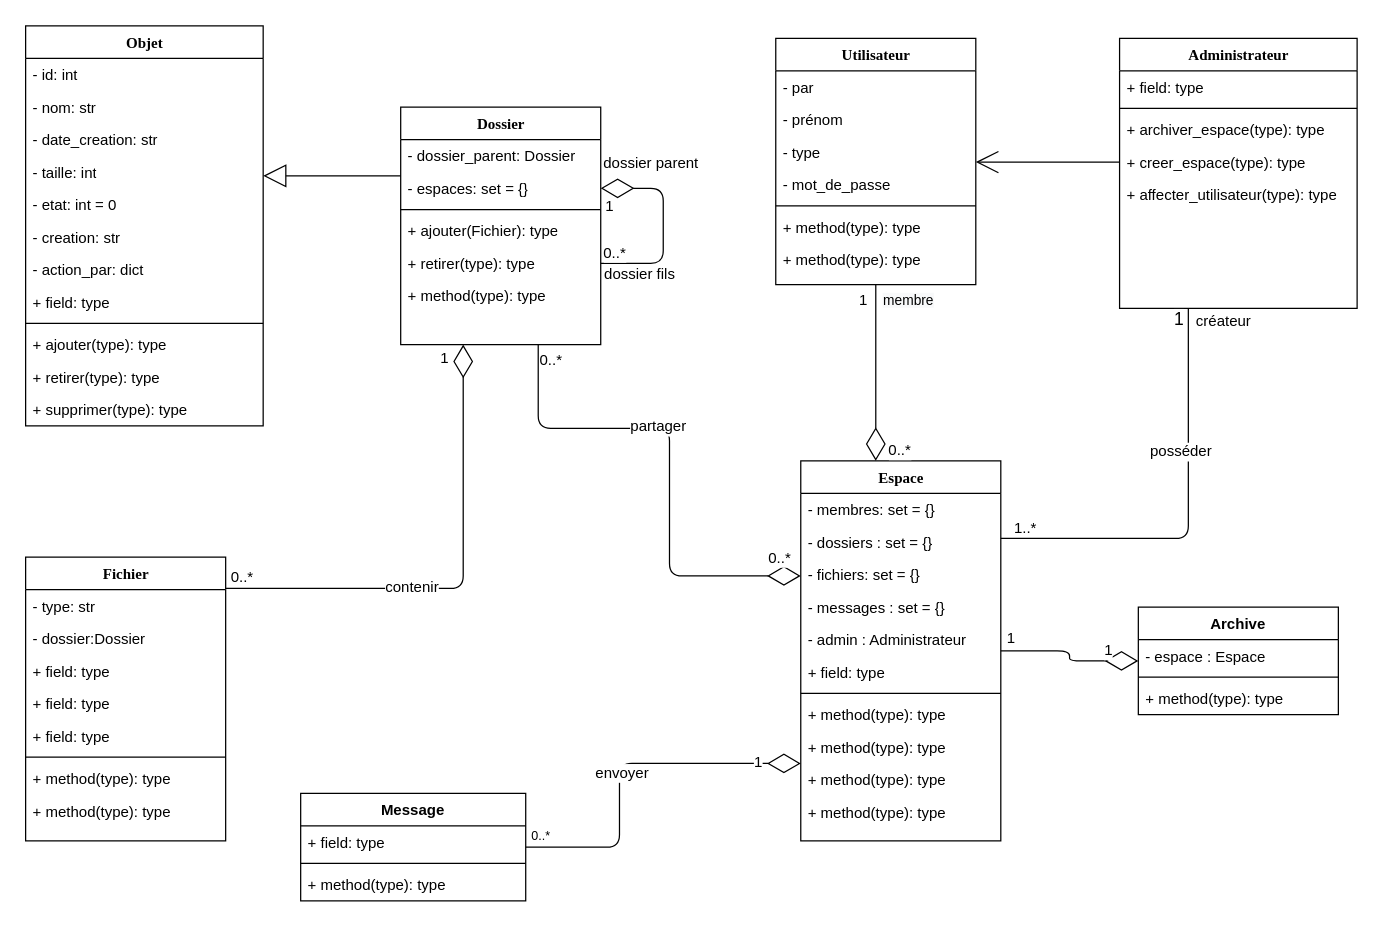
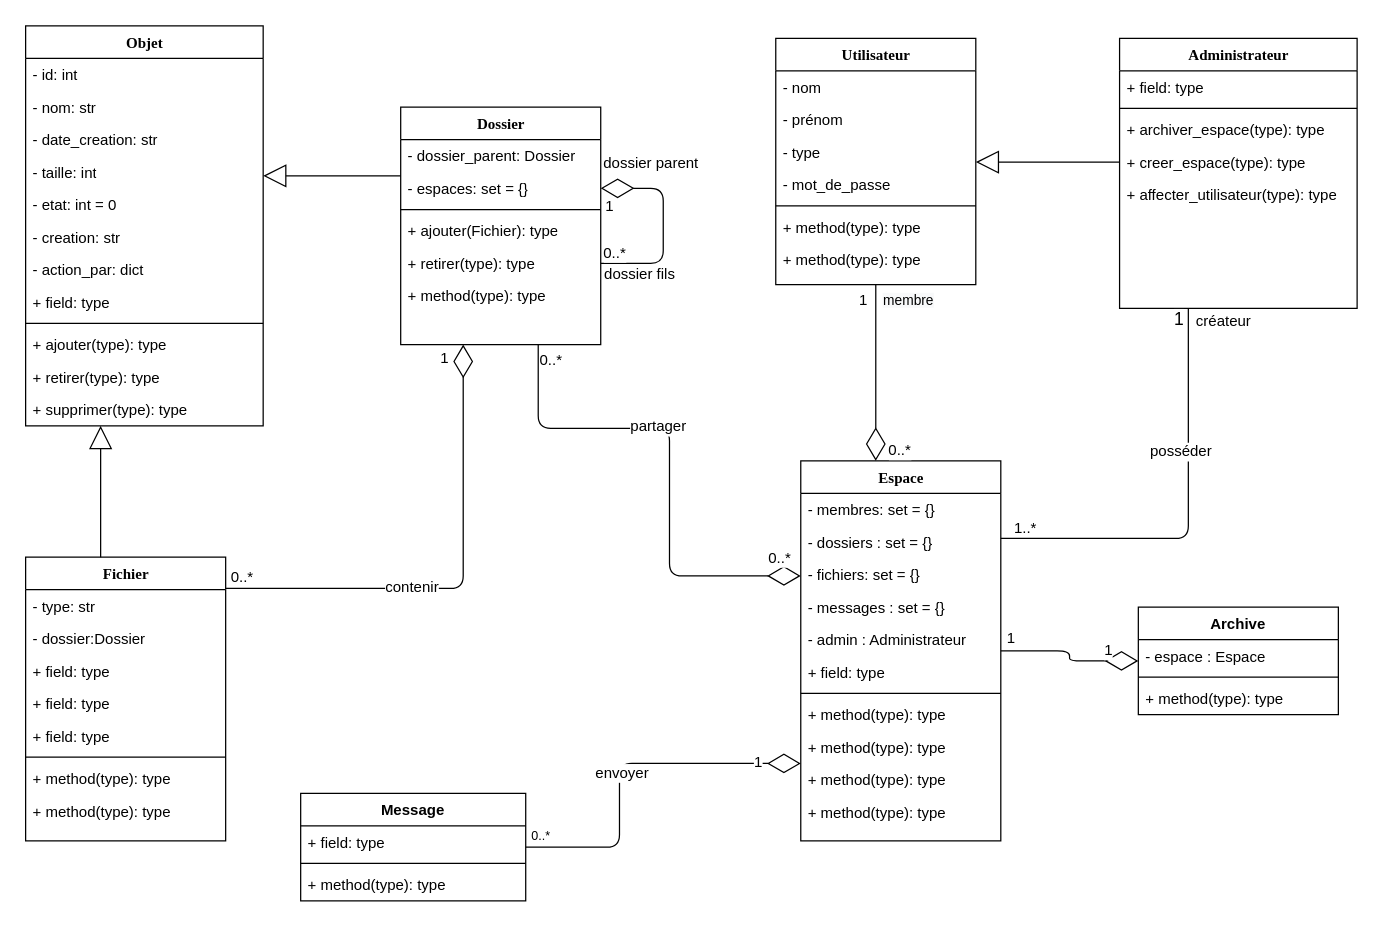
(802, 88) -> (802, 88)
(989, 162) -> (999, 162)
none -> (101, 500)
